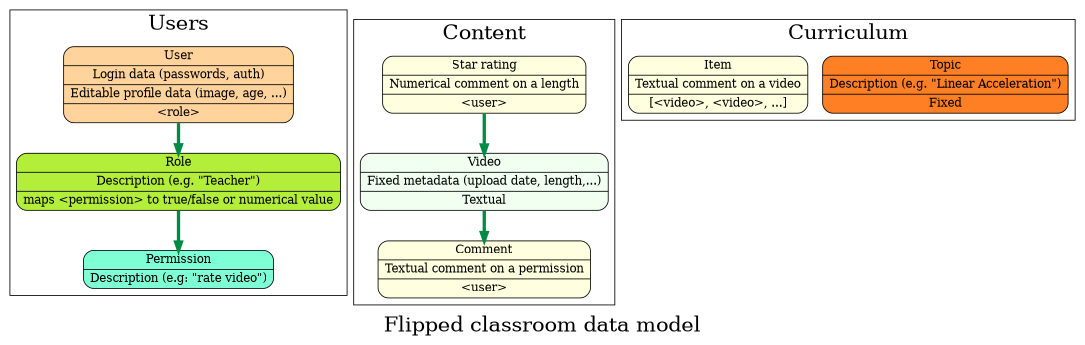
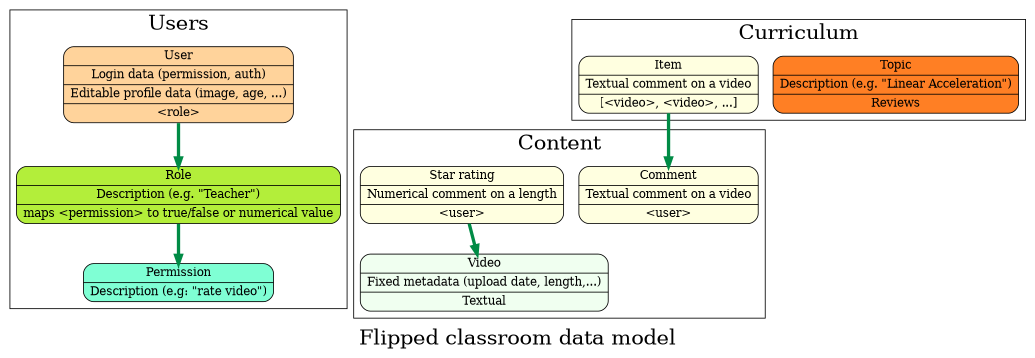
(178, 75) -> (178, 75)
(945, 103) -> (896, 103)
(484, 221) -> (669, 136)
(484, 269) -> (669, 195)
